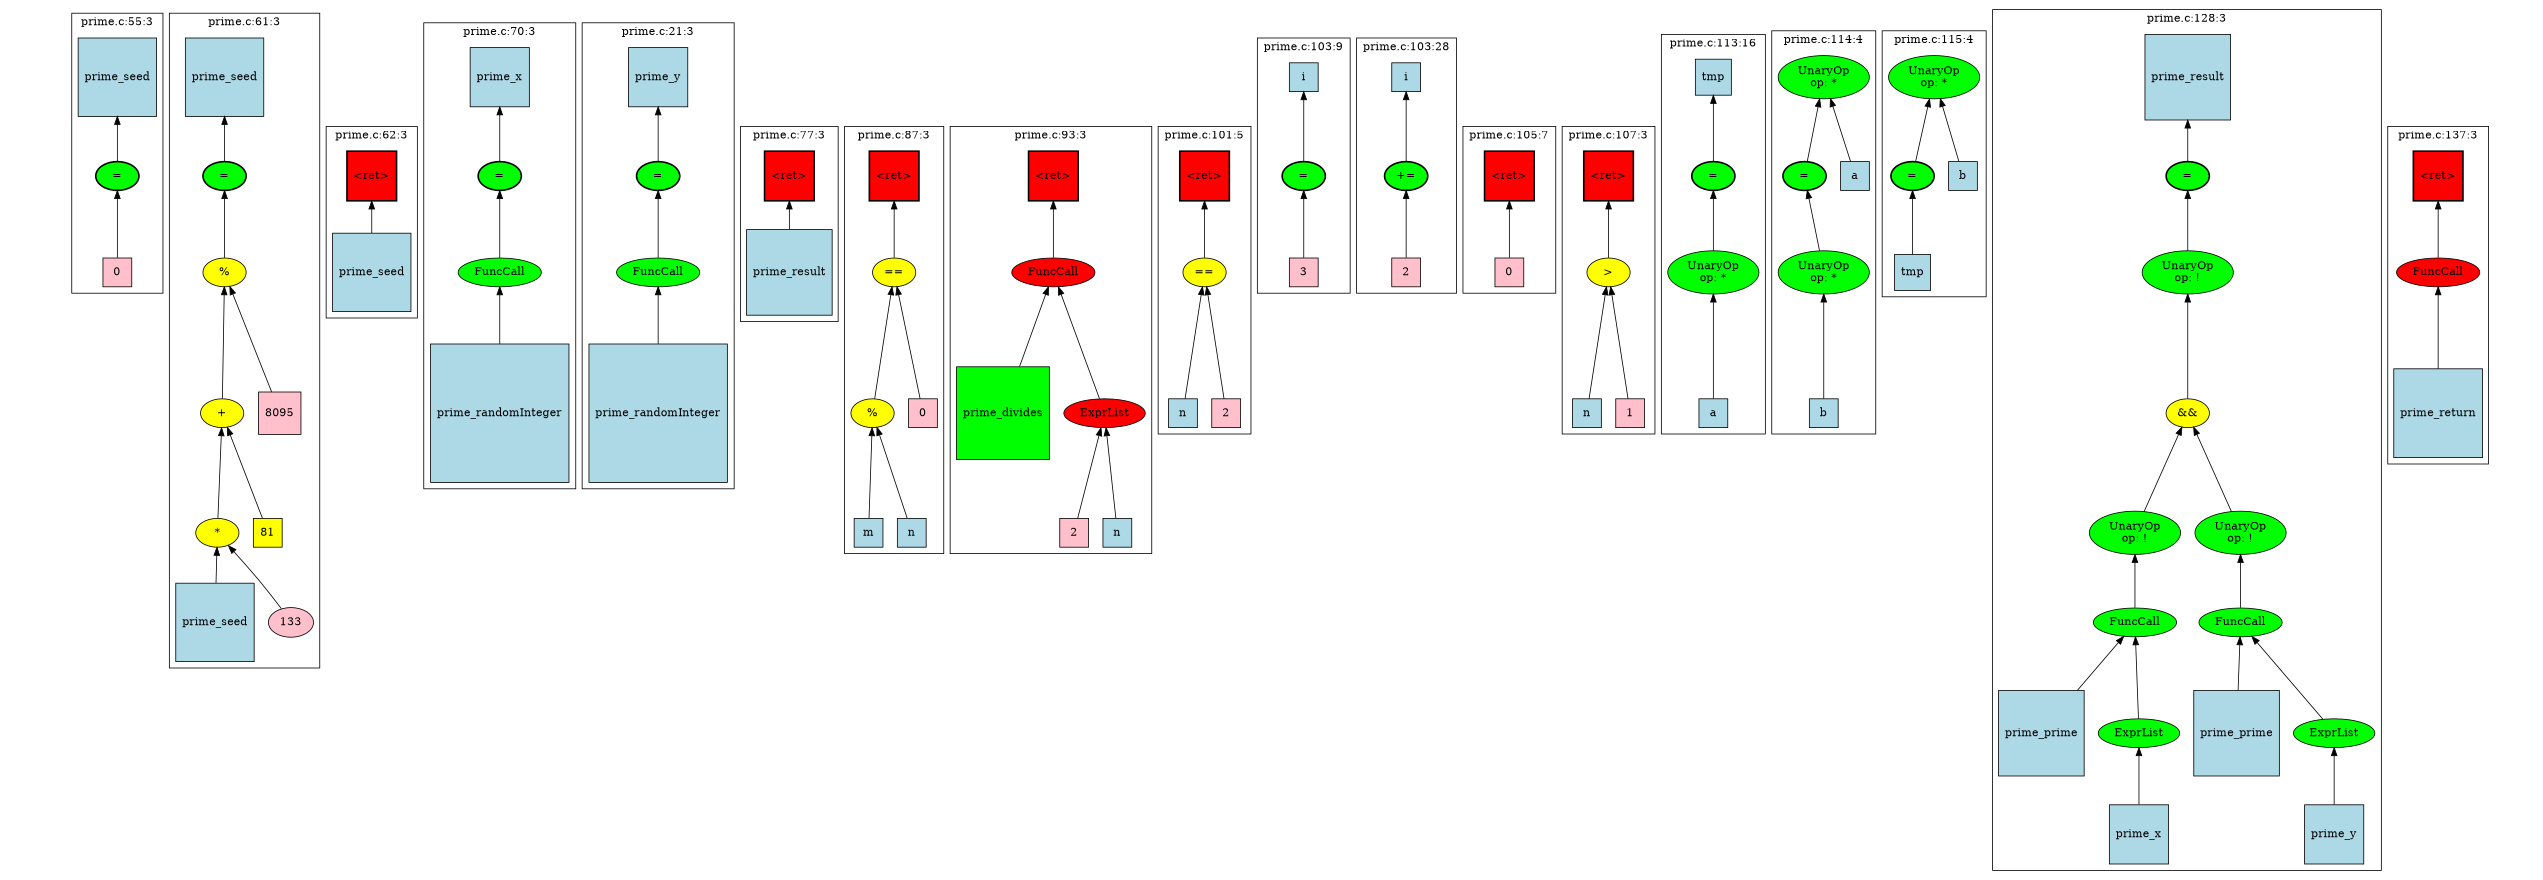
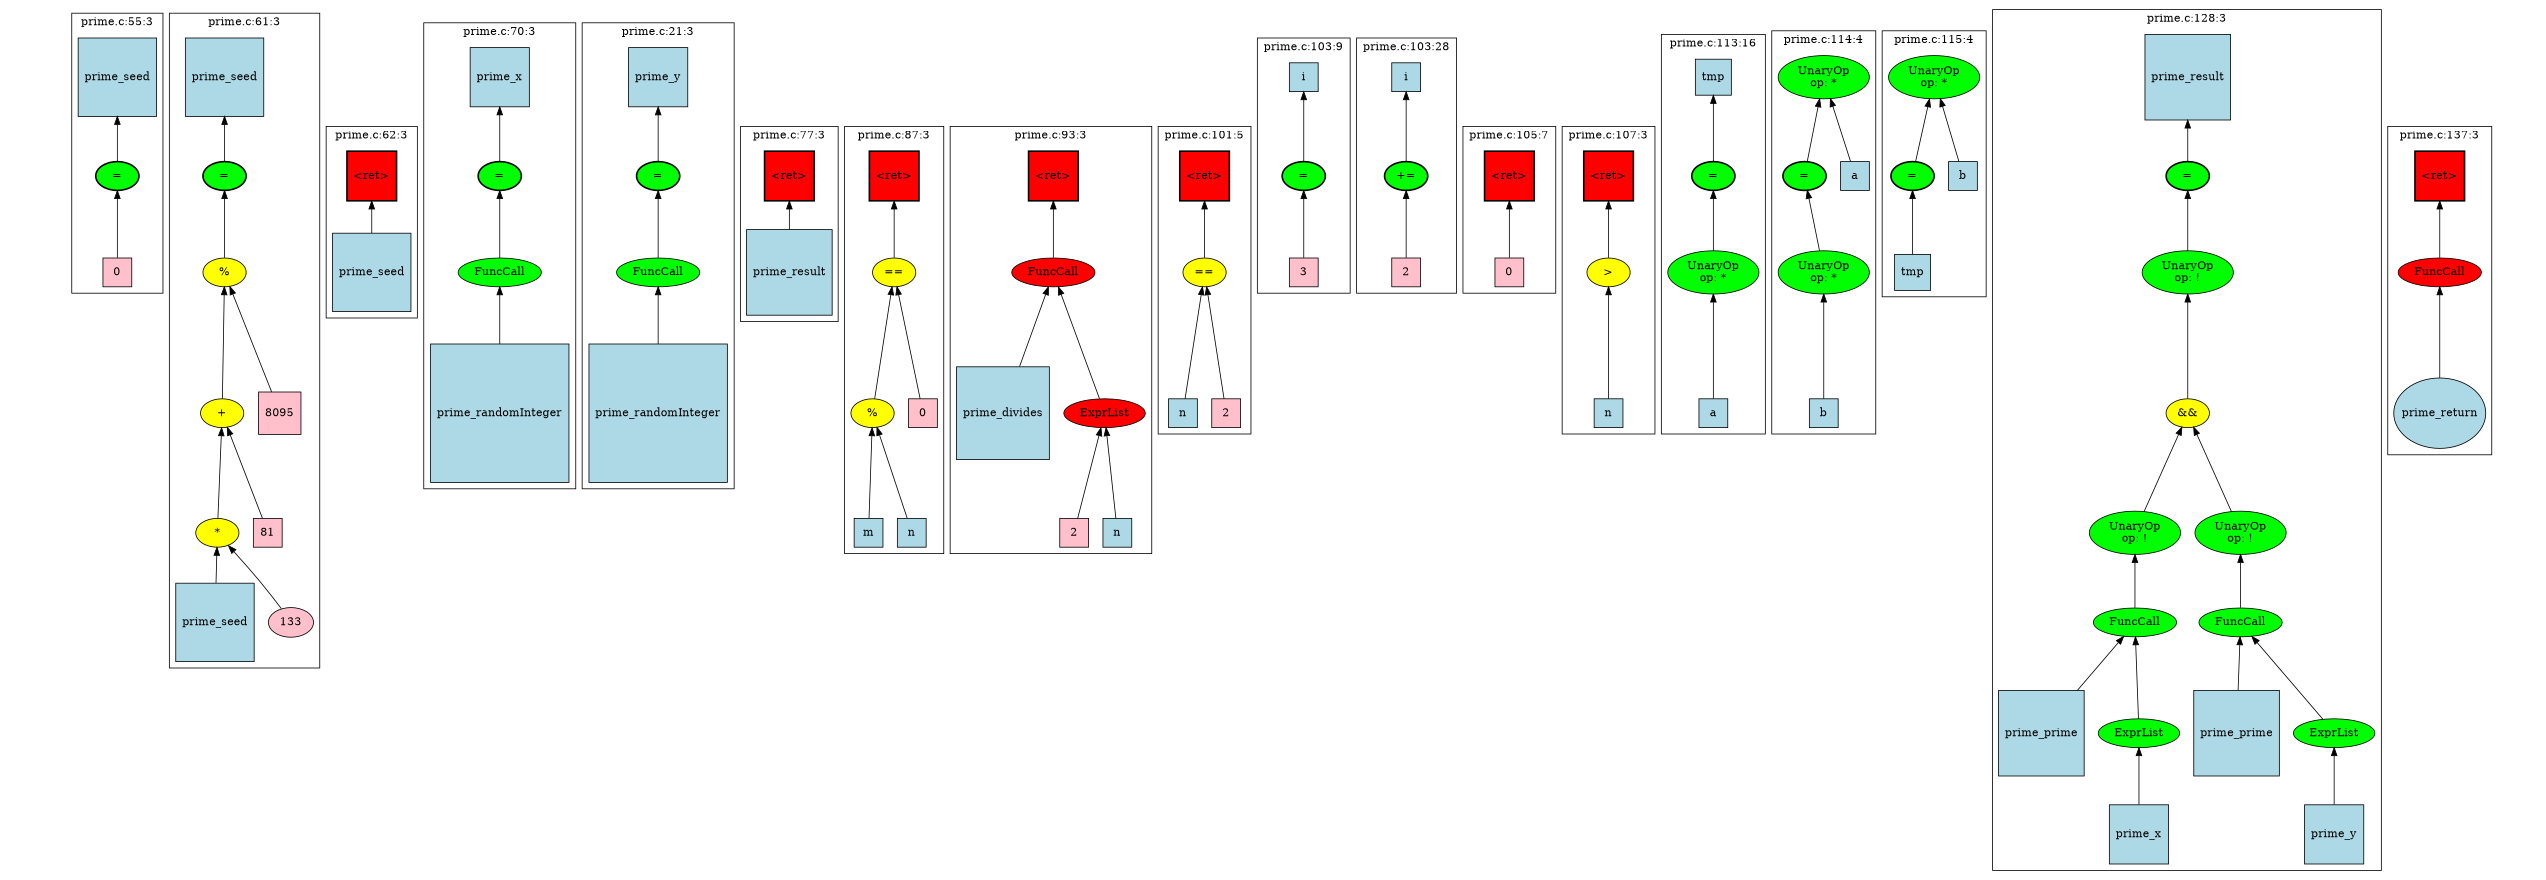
(1003, 413) -> (1003, 413)
(1630, 413) -> none
(2438, 413) -> (2440, 413)
(268, 533) -> (268, 533)
